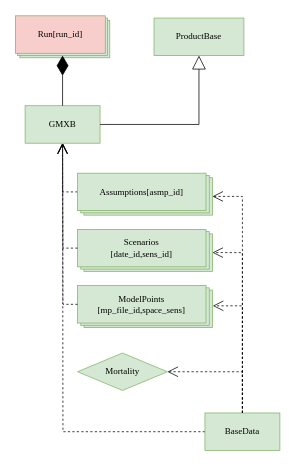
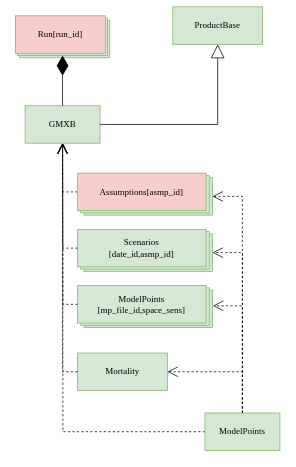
(199, 36) -> (218, 25)
(142, 192) -> (142, 192)
(142, 248) -> (142, 248)
none -> (72, 372)
(123, 372) -> (123, 372)
(243, 432) -> (243, 432)
